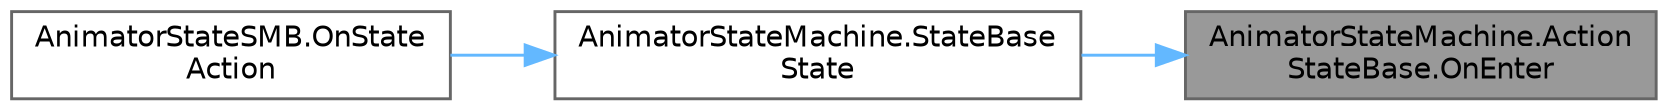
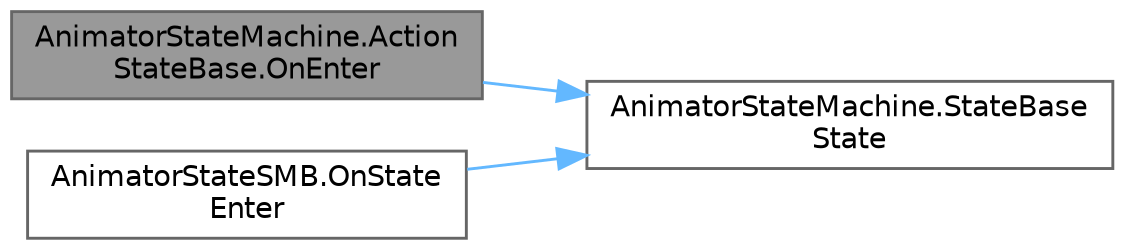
(231, 55) -> (247, 195)
(1119, 55) -> (520, 87)
